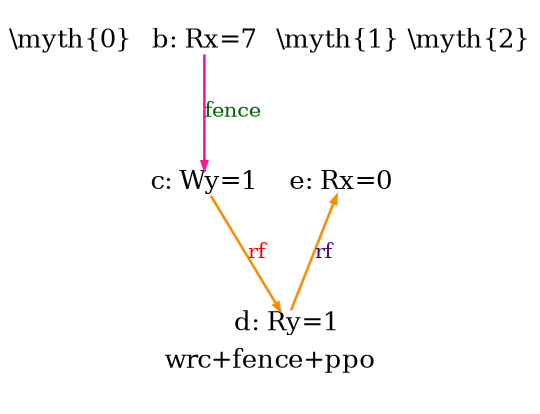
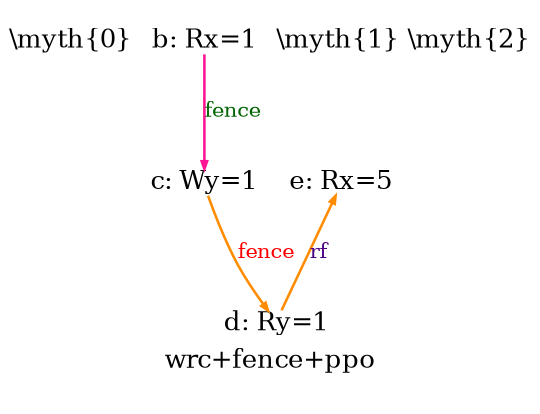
(204, 41) -> (204, 41)
(341, 183) -> (341, 183)
(257, 253) -> (266, 253)
